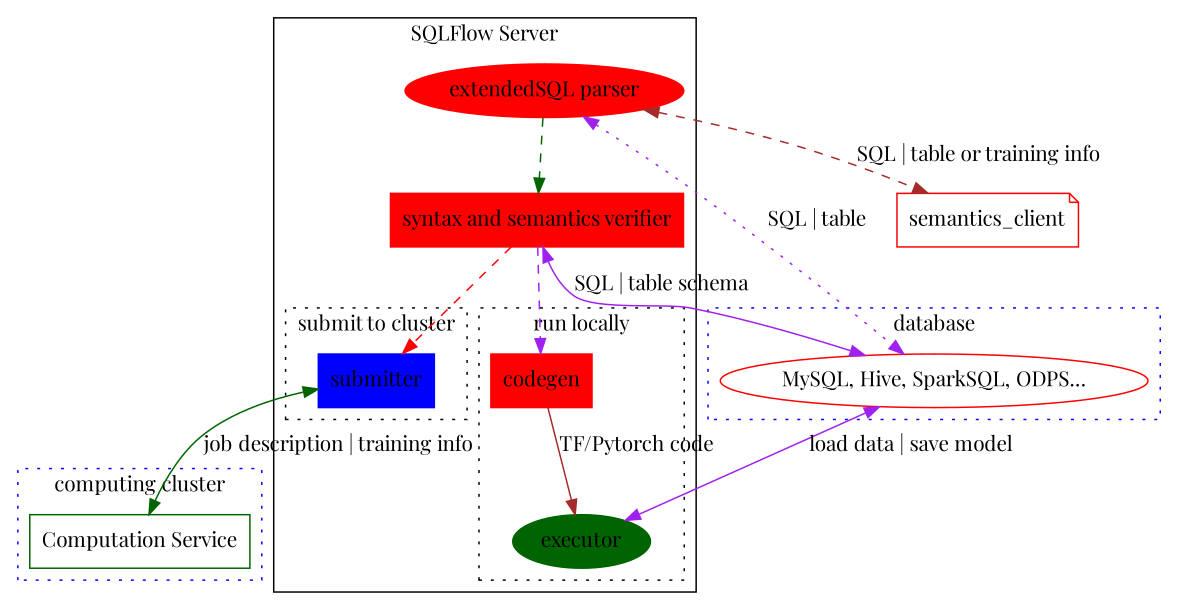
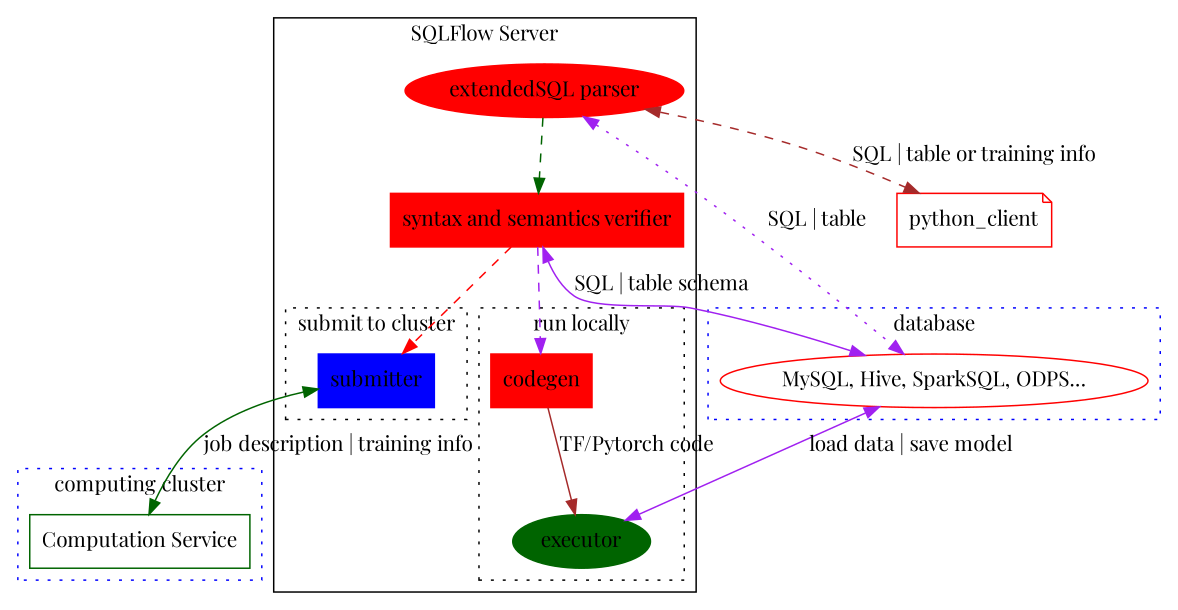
(988, 220) -> (974, 220)
